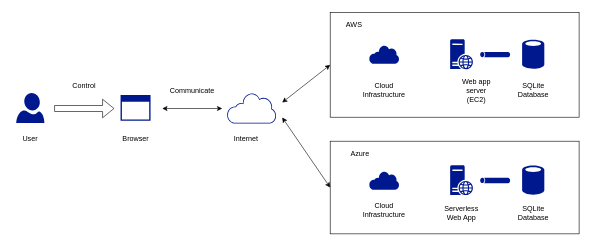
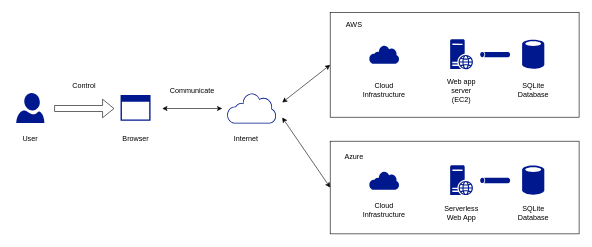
(477, 90) -> (462, 90)
(360, 154) -> (354, 157)
